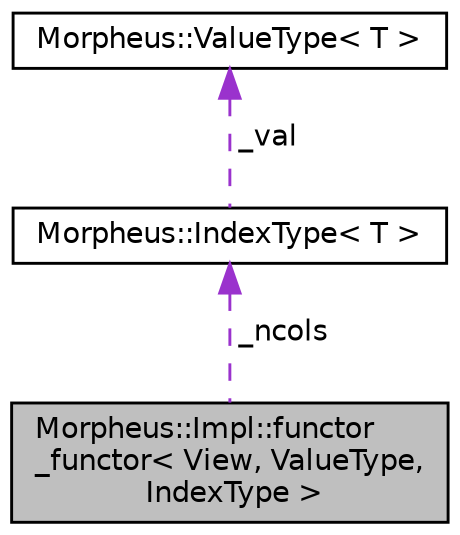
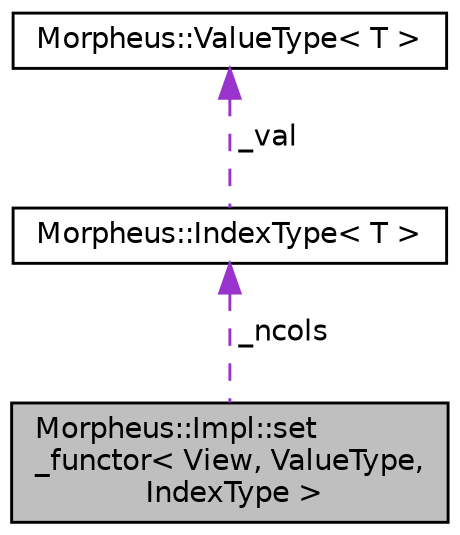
(230, 463) -> (230, 463)
